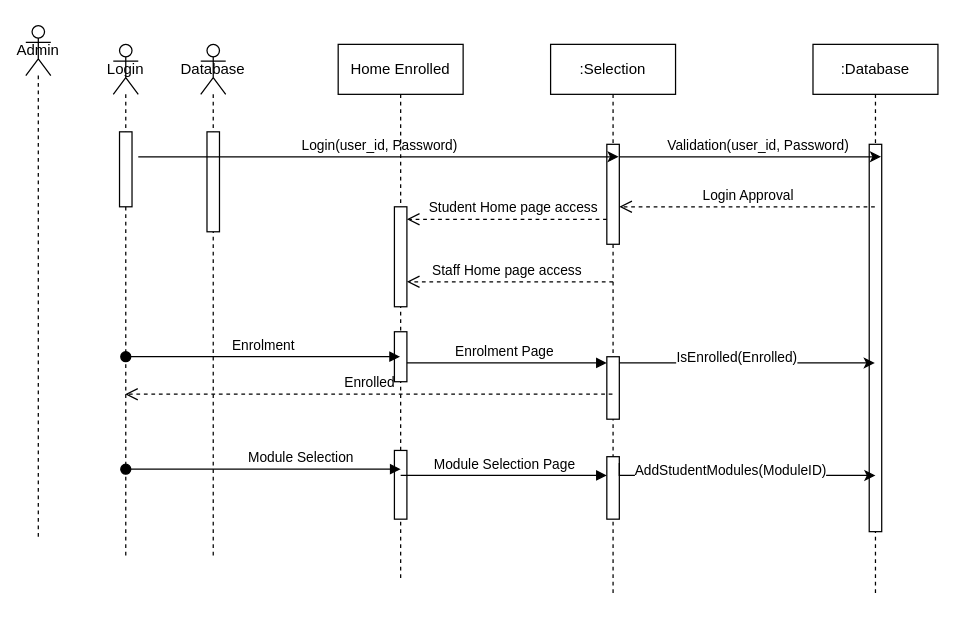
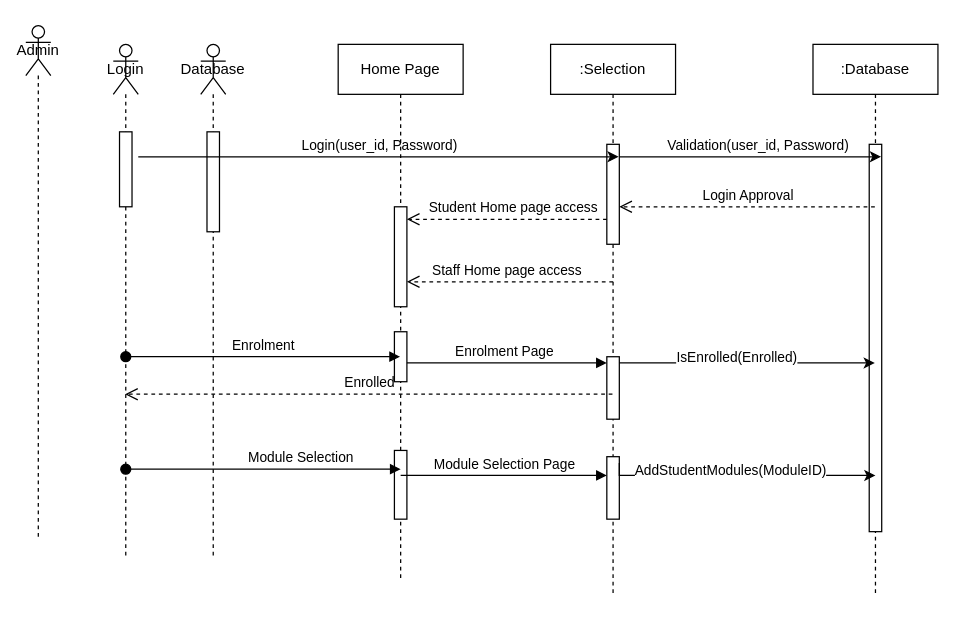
(401, 69) -> (401, 69)
